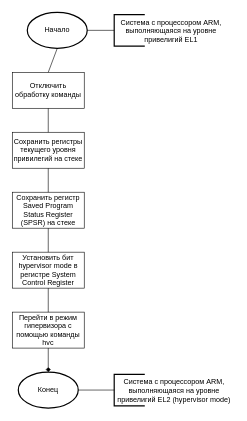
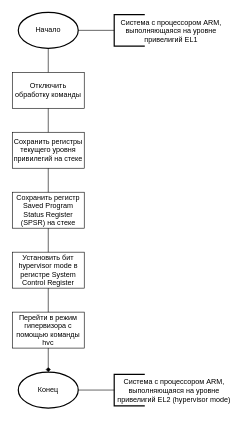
(57, 30) -> (48, 30)
